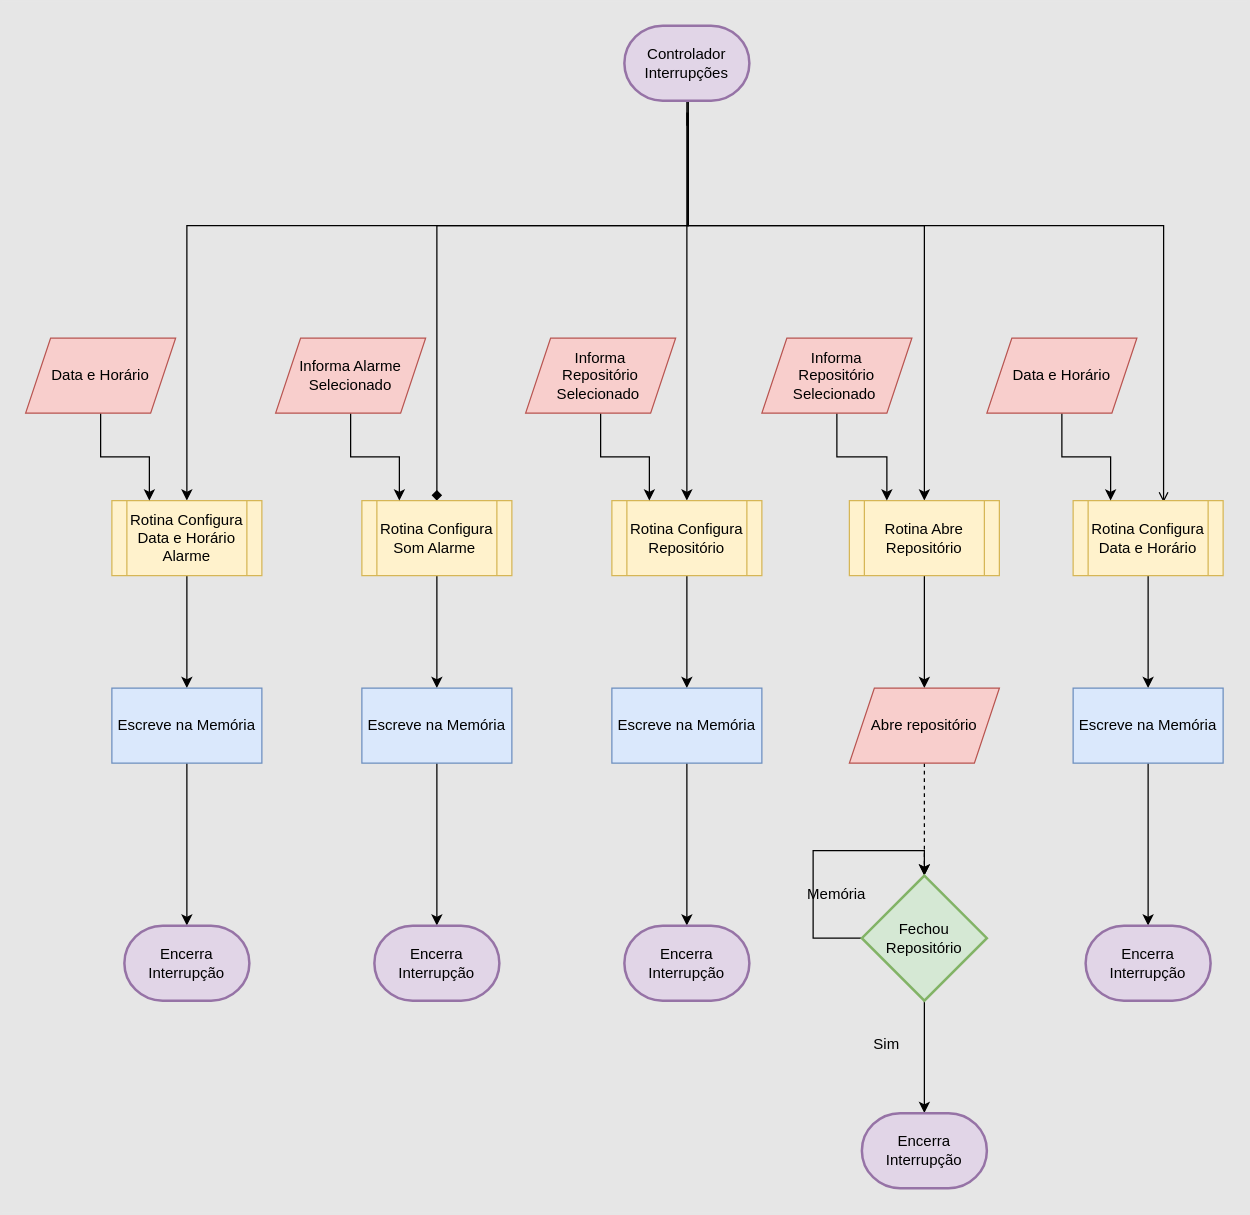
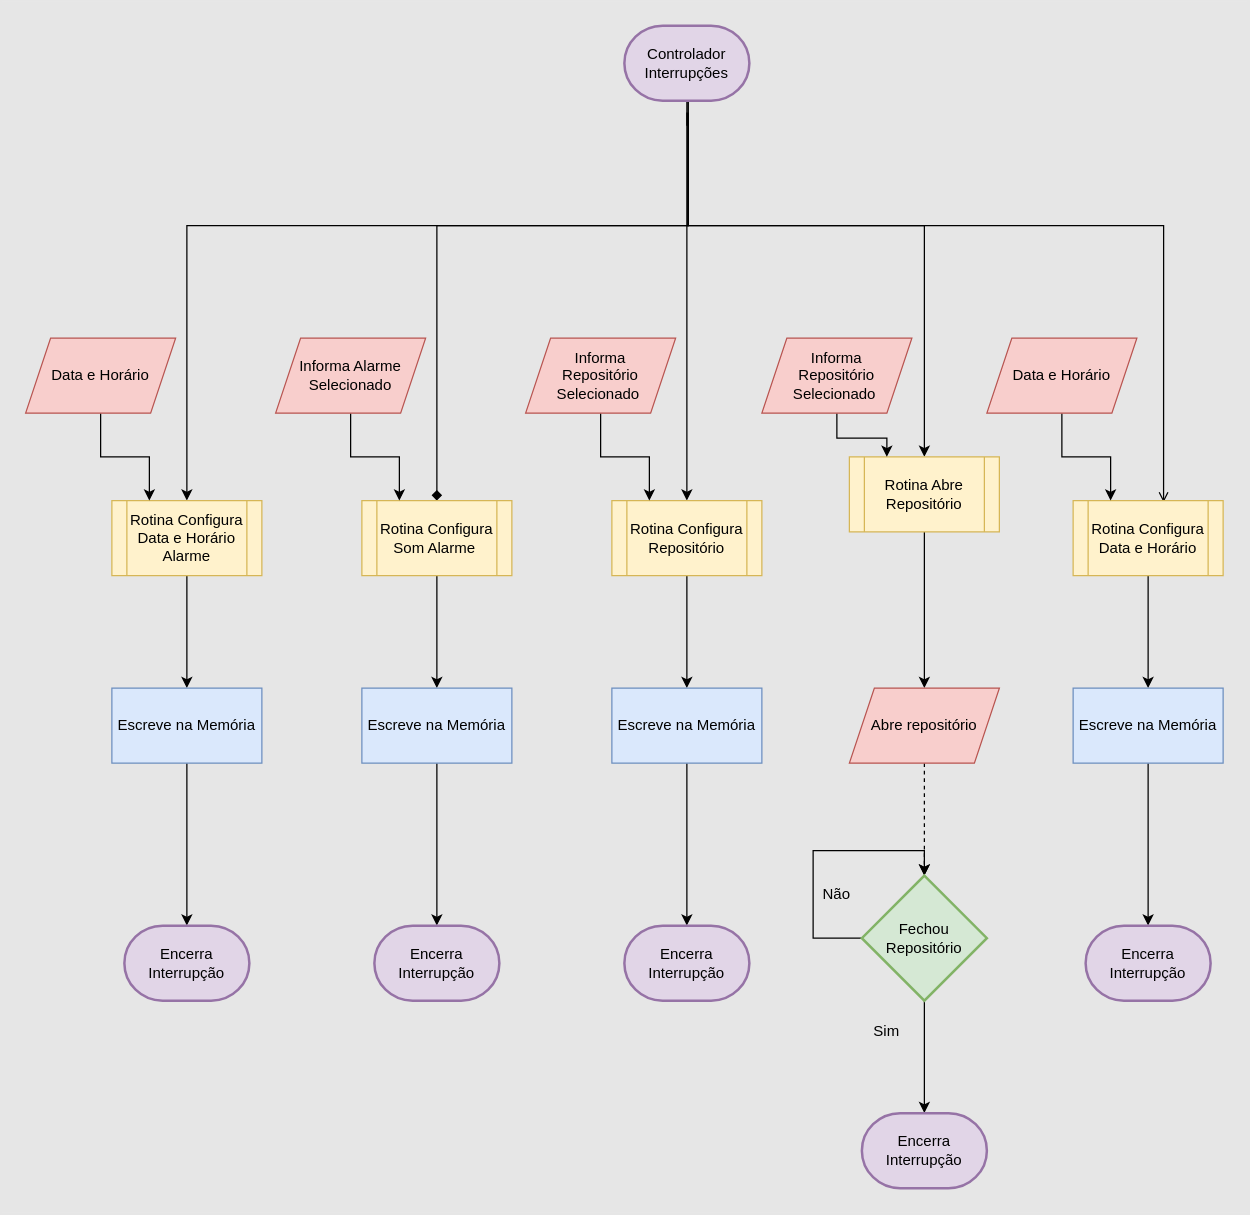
(924, 538) -> (924, 494)
(837, 894) -> (837, 894)
(887, 1044) -> (887, 1032)
